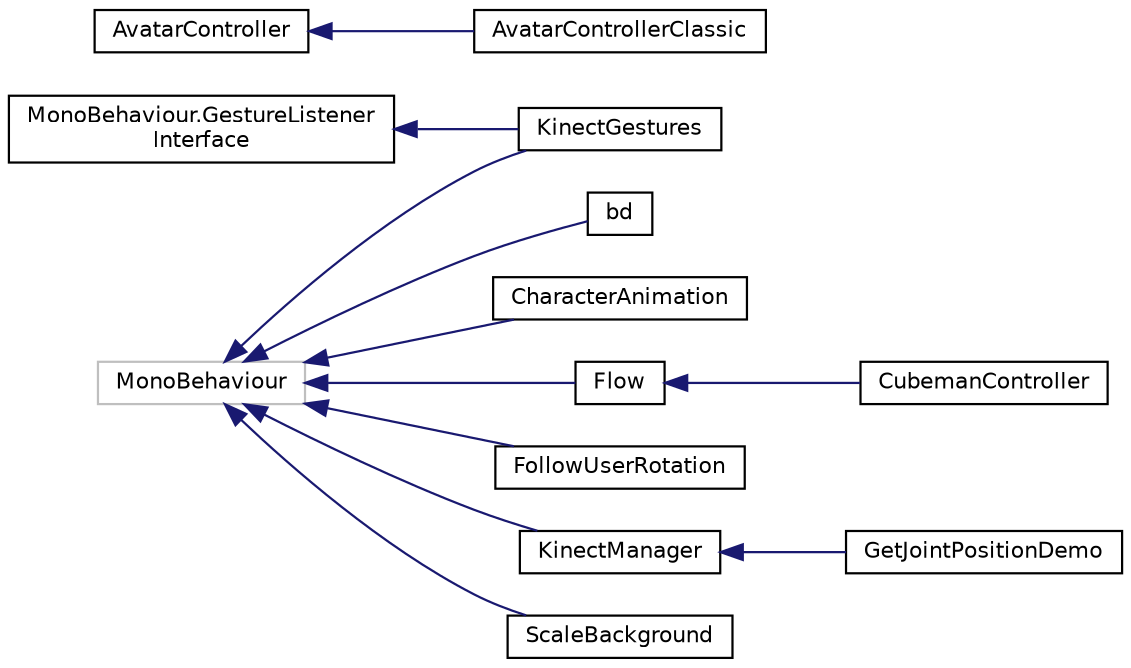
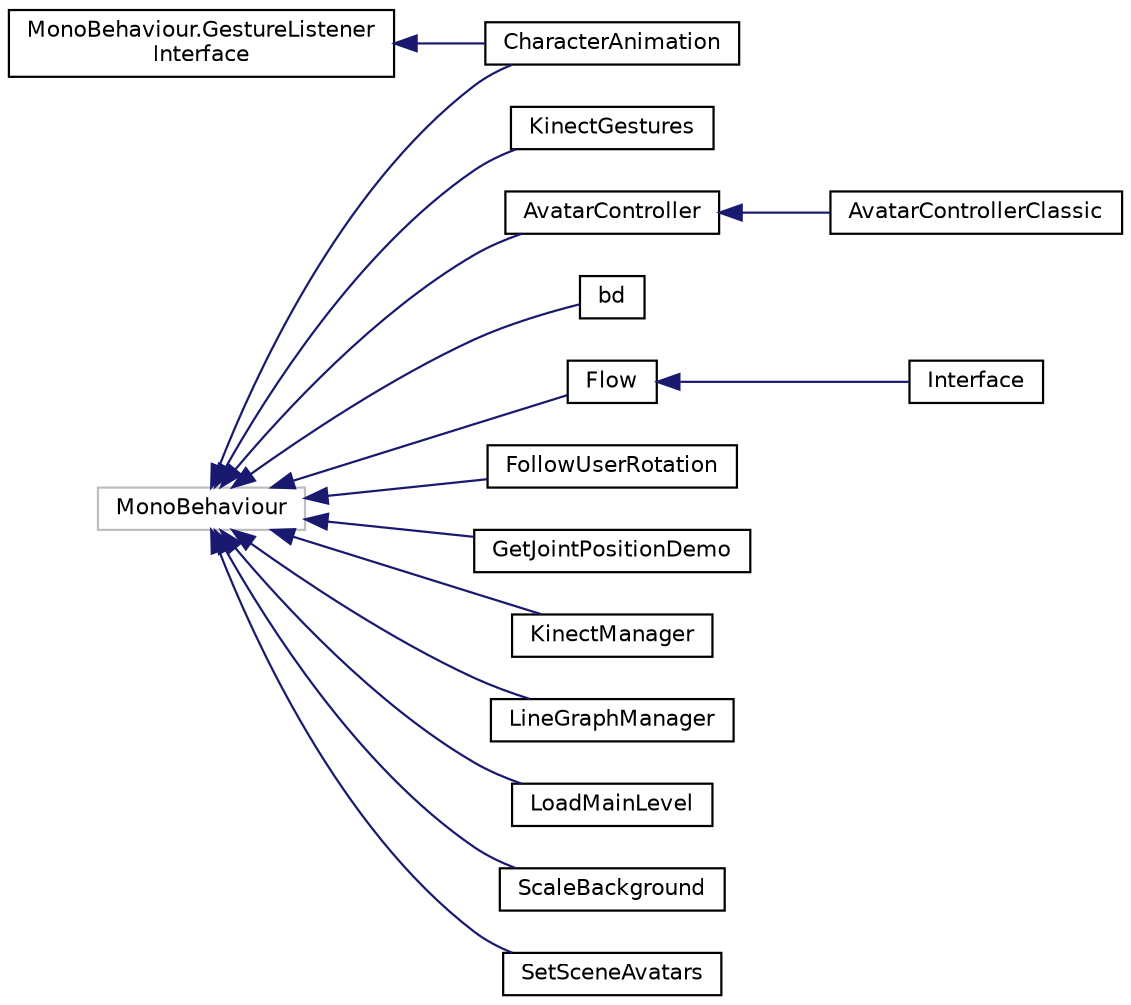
(468, 129) -> (451, 43)
none -> (366, 335)
(984, 383) -> (976, 382)
(794, 552) -> (401, 529)
none -> (612, 720)
none -> (612, 805)
none -> (612, 974)
